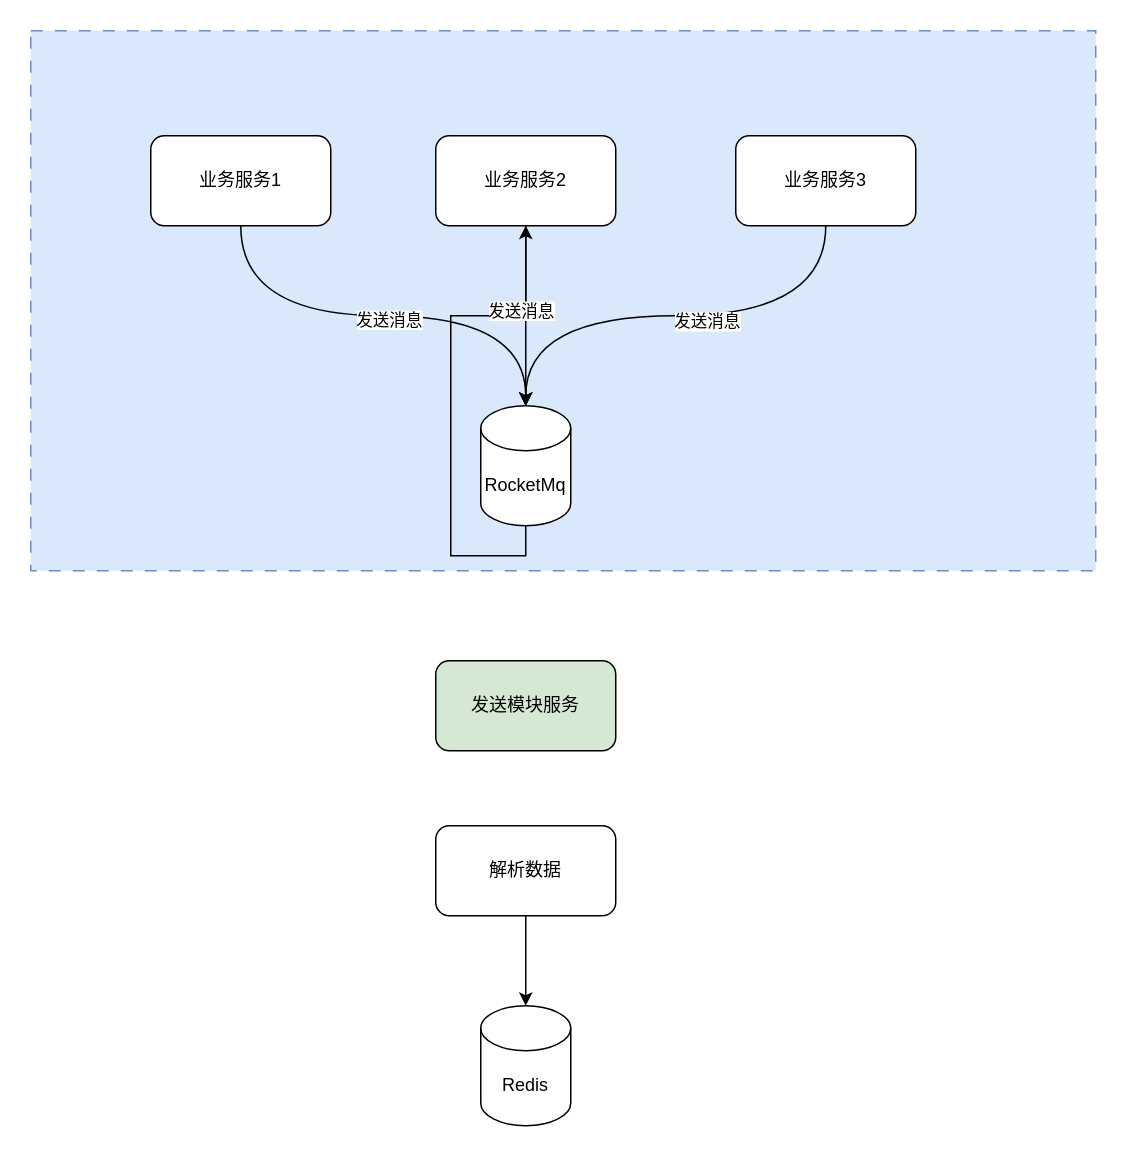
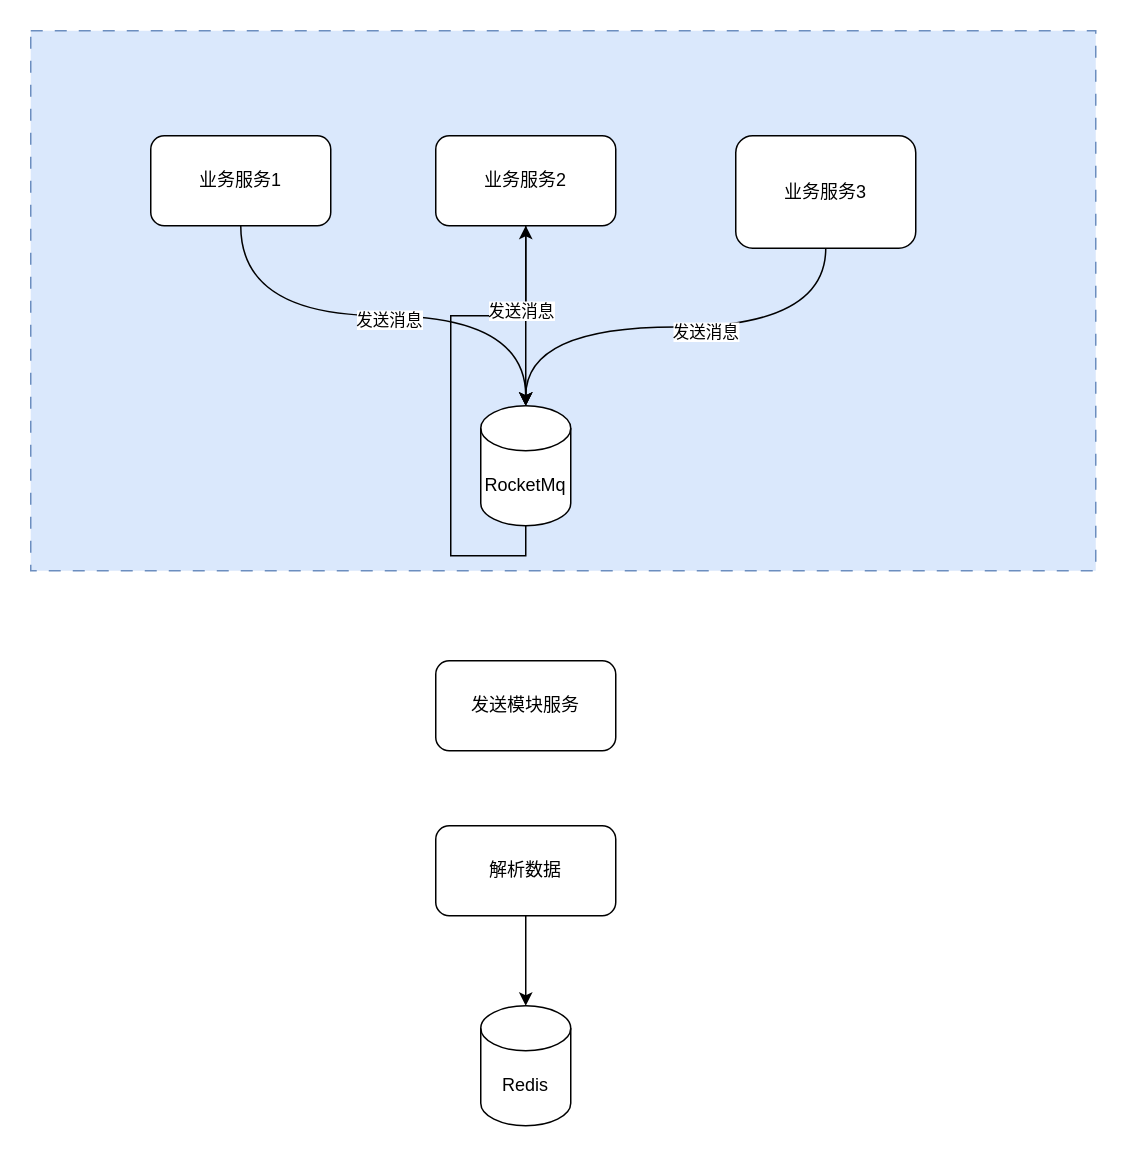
(826, 181) -> (826, 192)
(526, 706) -> (526, 706)
